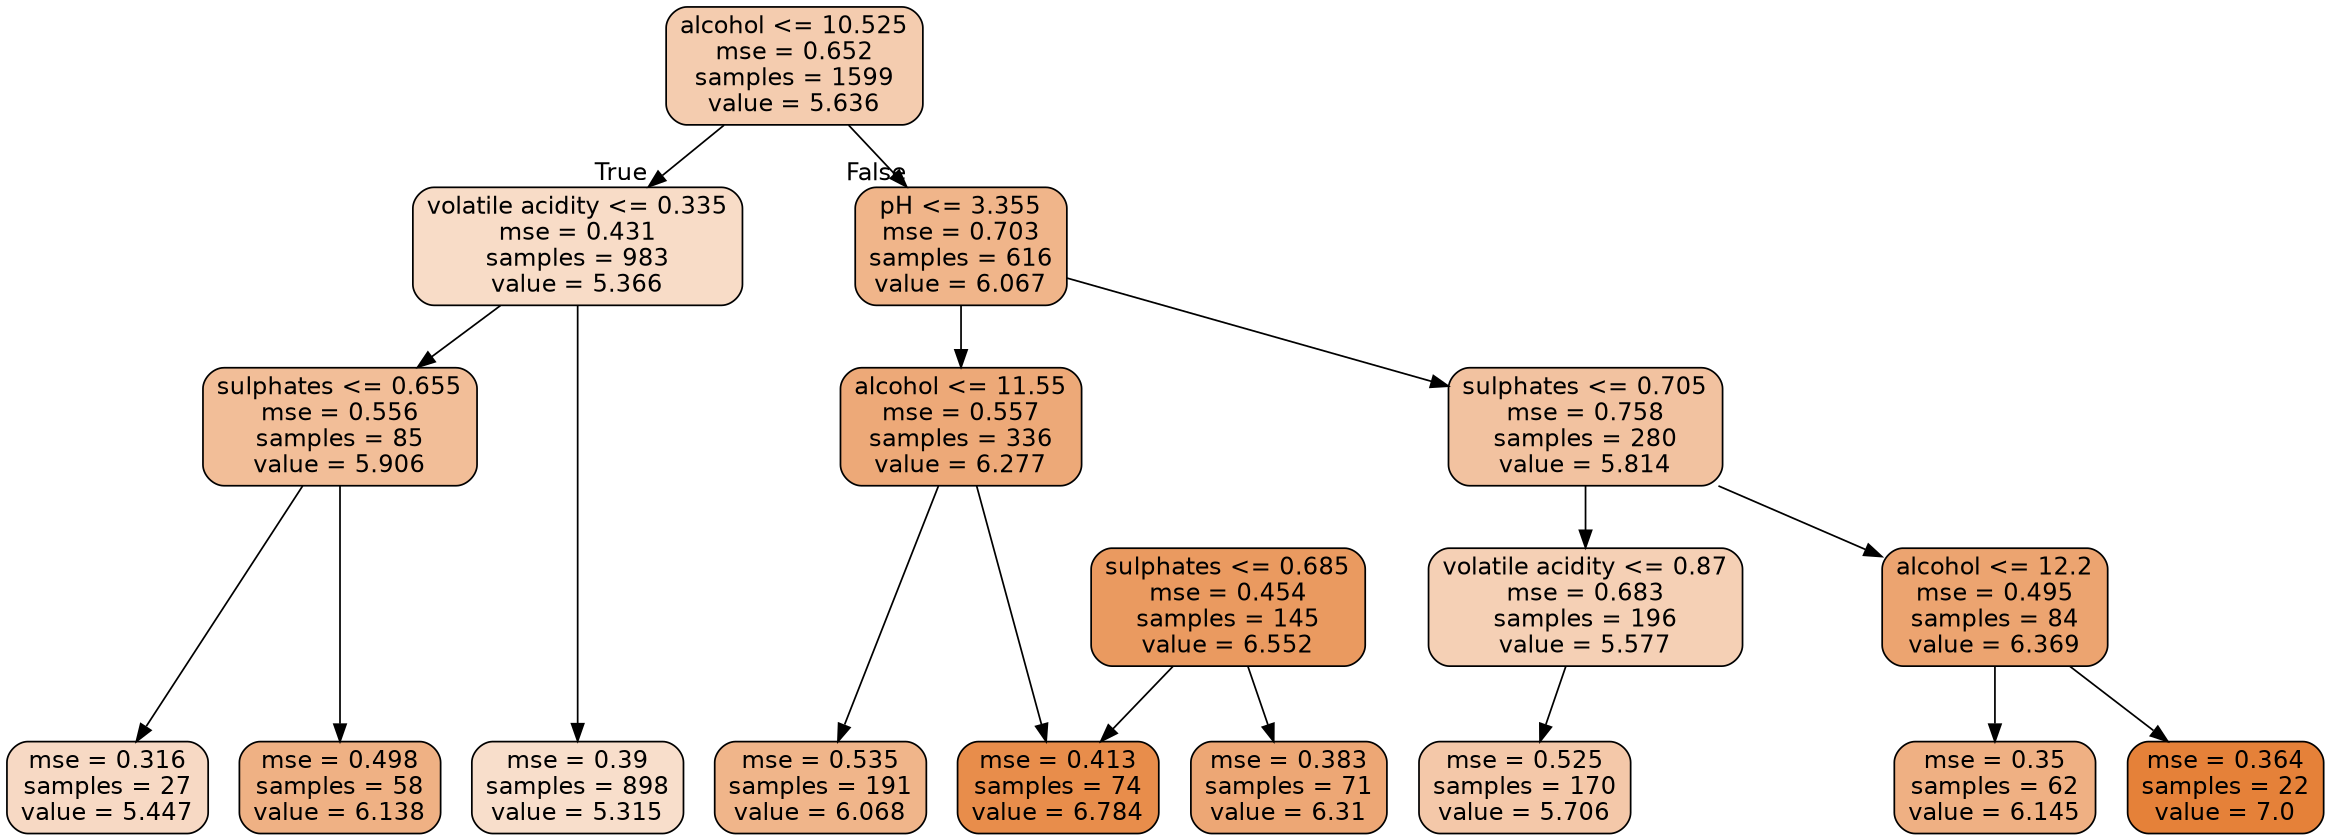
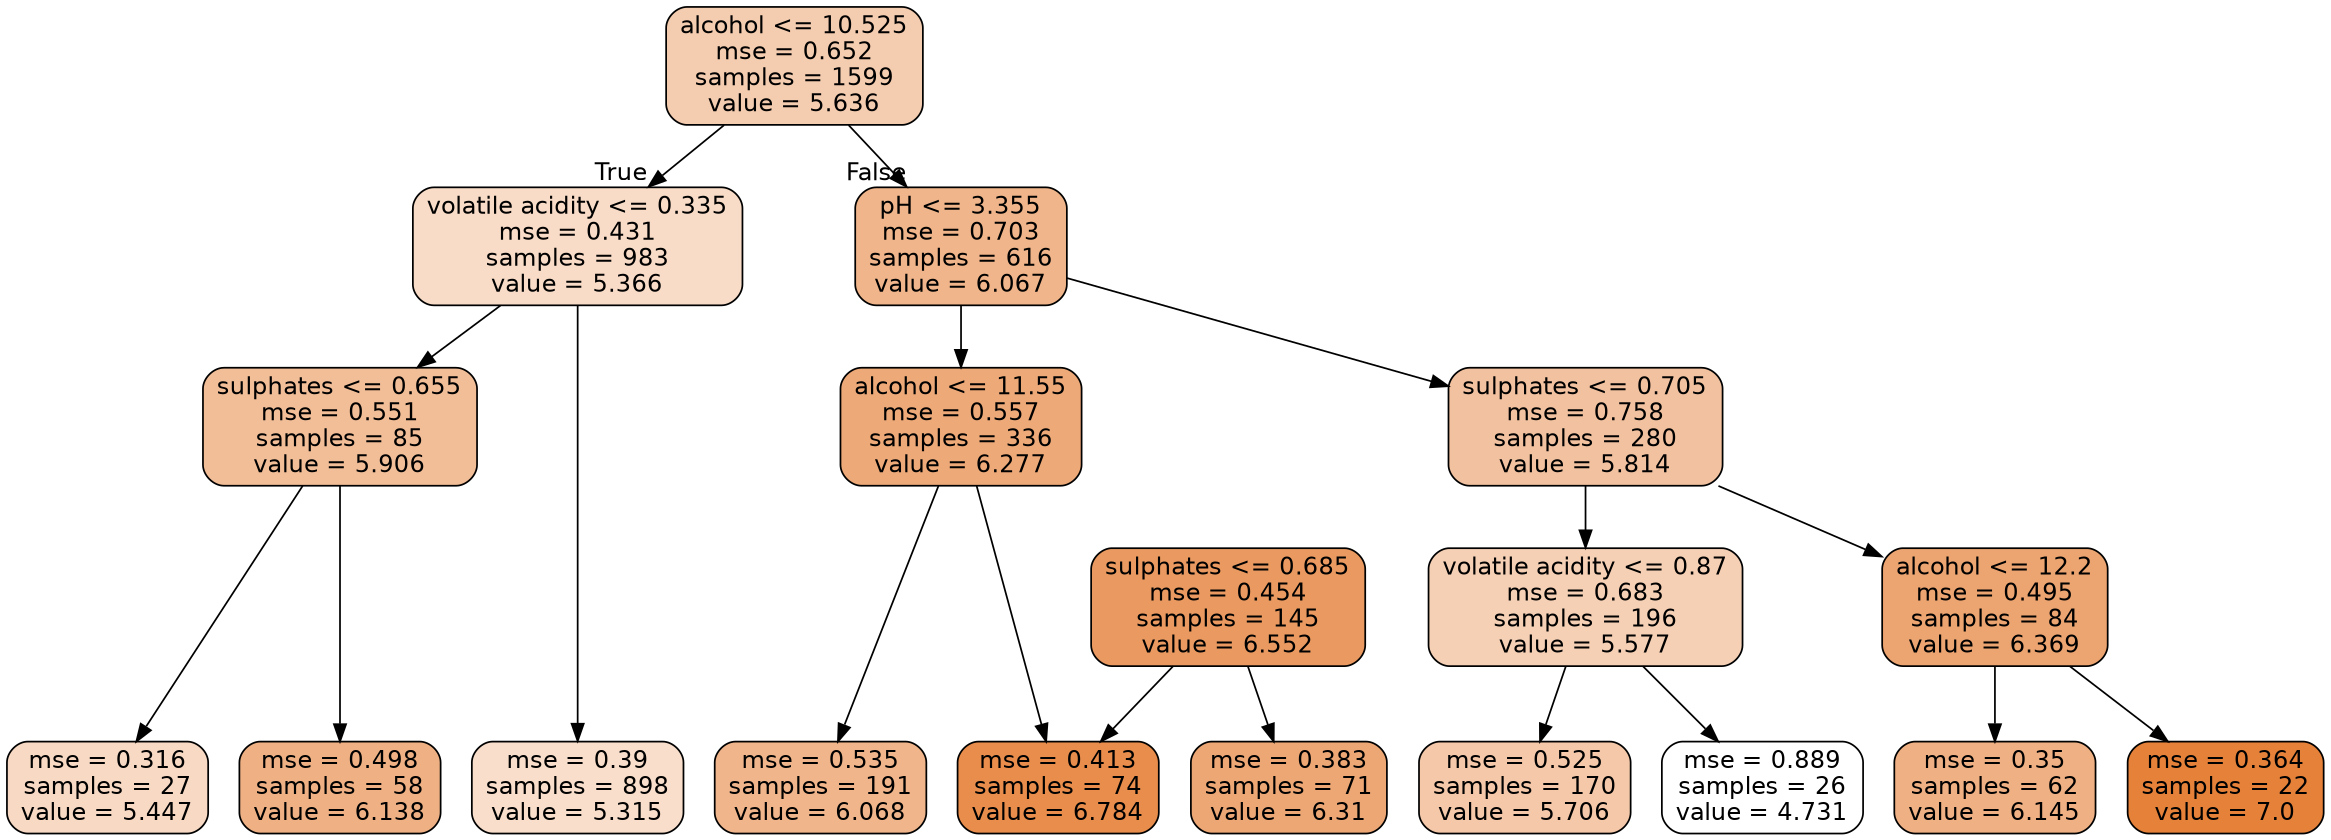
(340, 427) -> (340, 427)
none -> (1762, 788)
